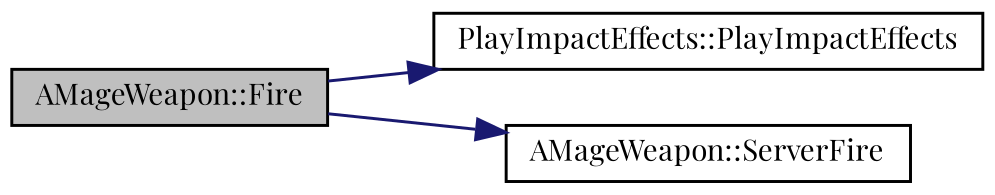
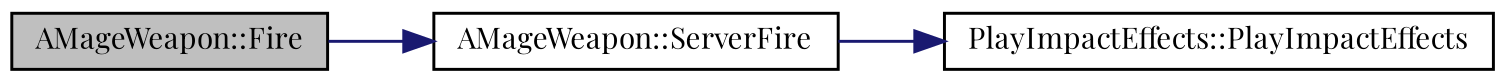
(368, 77) -> (876, 41)
